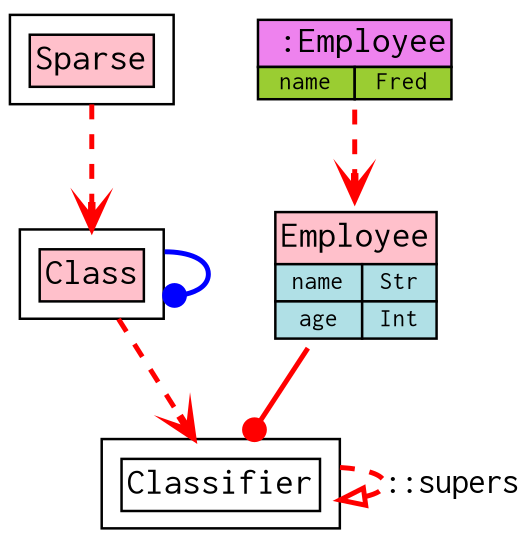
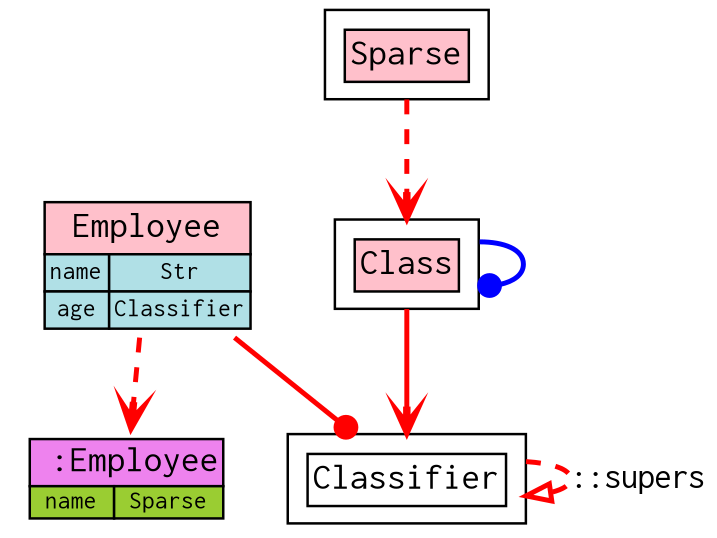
(403, 82) -> (169, 501)
(355, 142) -> (136, 371)
(399, 319) -> (180, 309)
(150, 368) -> (407, 359)
